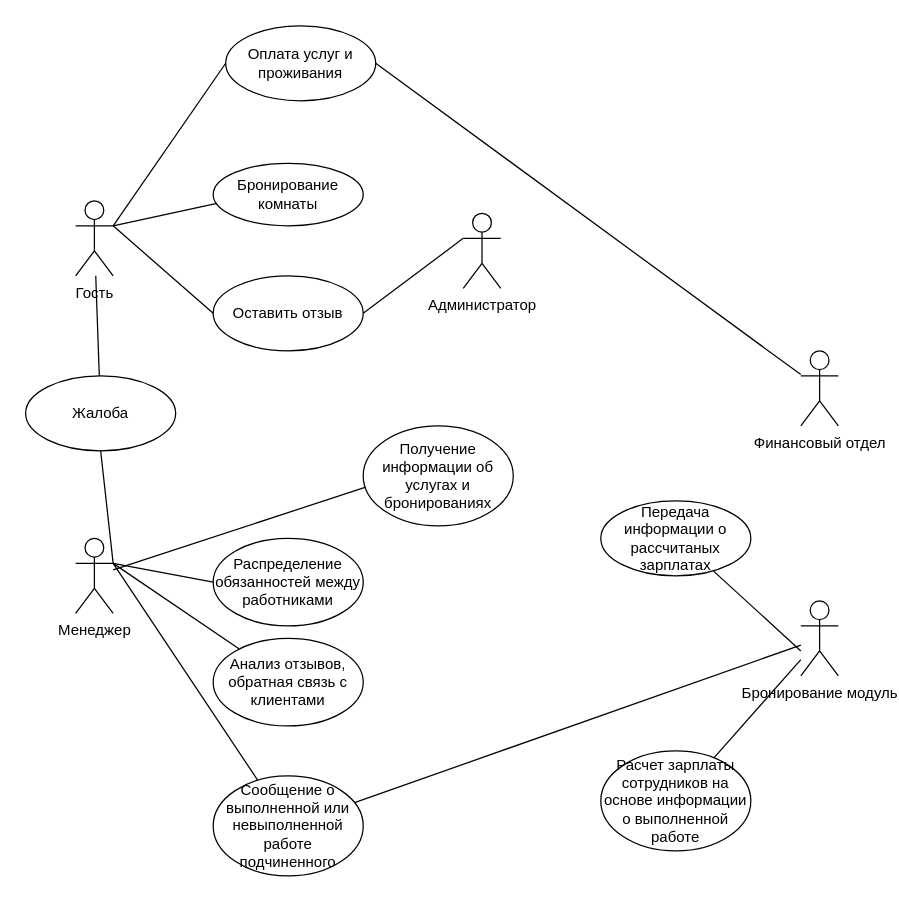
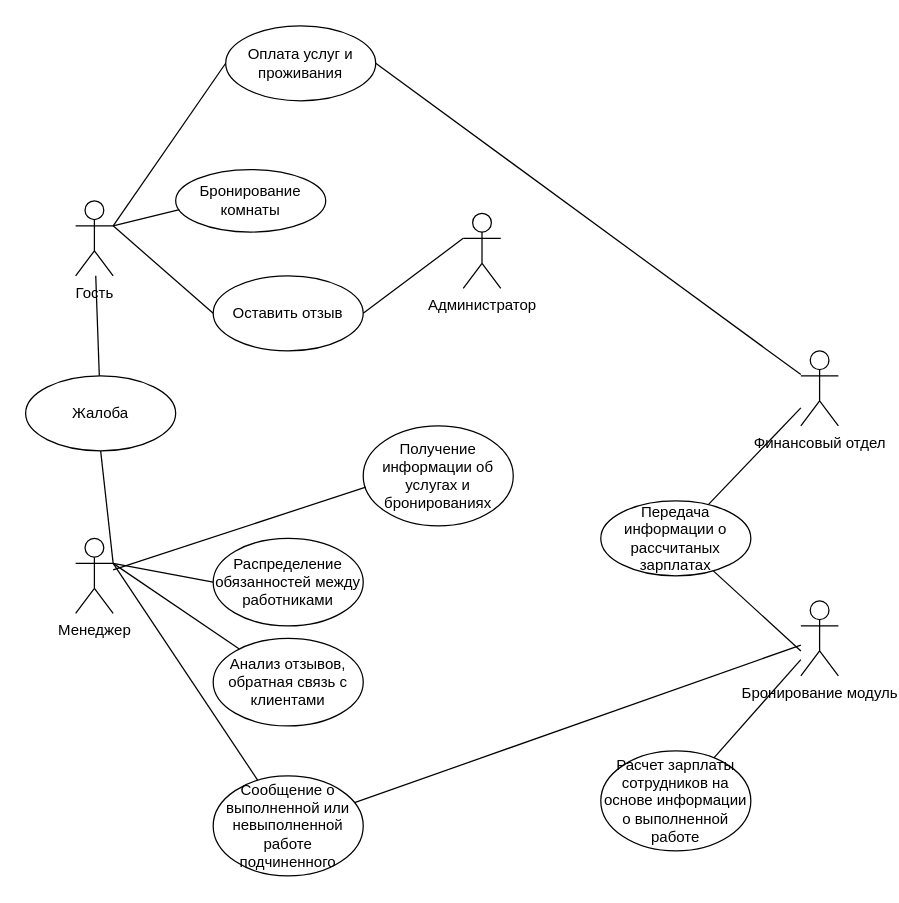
(288, 194) -> (251, 201)
none -> (754, 456)
